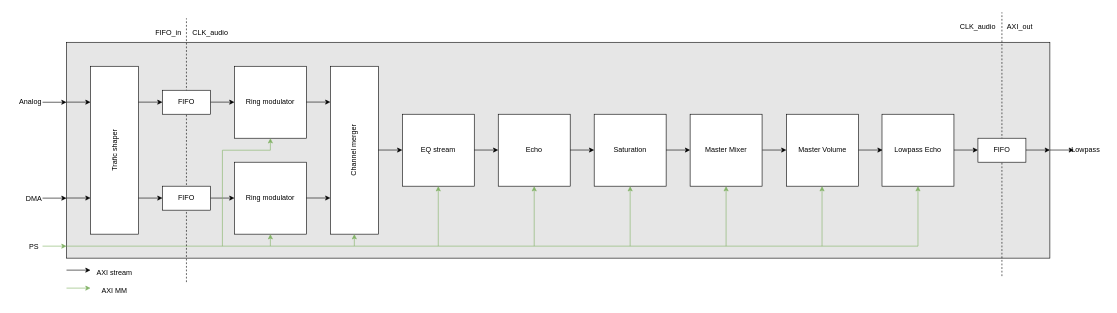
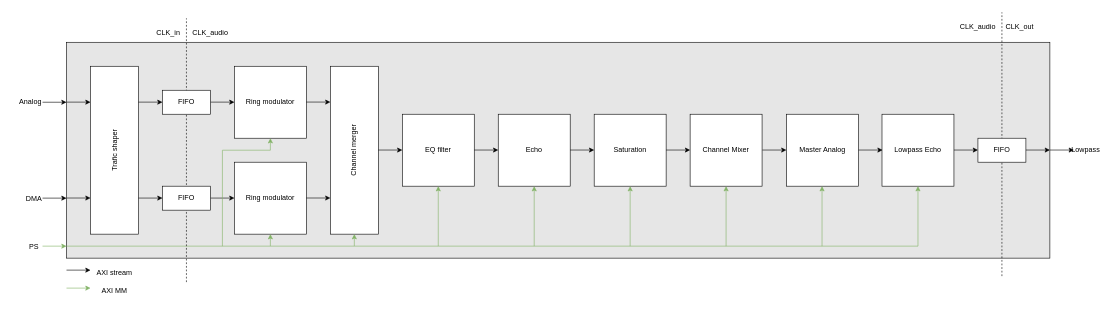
(1020, 27) -> (1020, 27)
(168, 33) -> (168, 33)
(438, 150) -> (438, 150)
(726, 150) -> (726, 150)
(823, 150) -> (823, 150)
